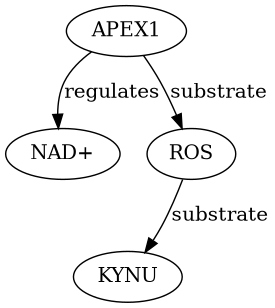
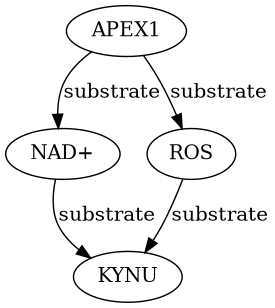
(112, 93) -> (112, 93)
none -> (56, 219)
